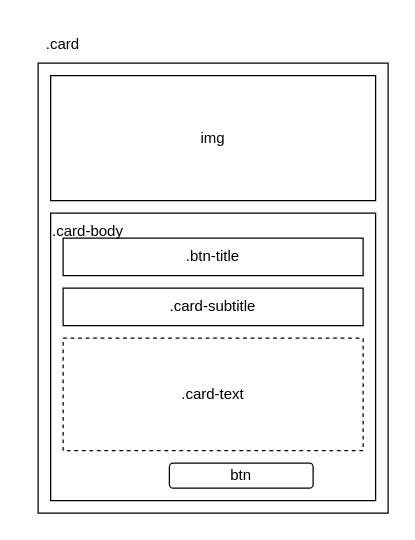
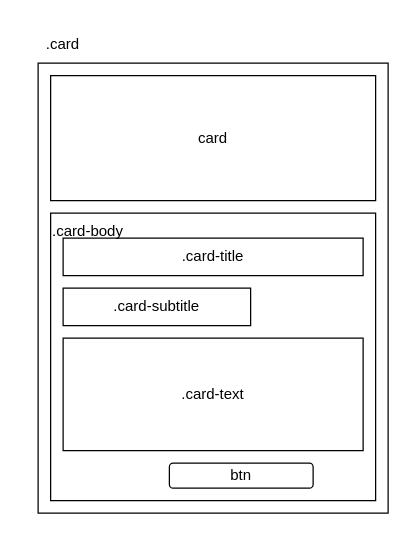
(213, 138) -> (213, 138)
(213, 257) -> (213, 257)
(213, 307) -> (157, 307)
(213, 394) -> (213, 394)
